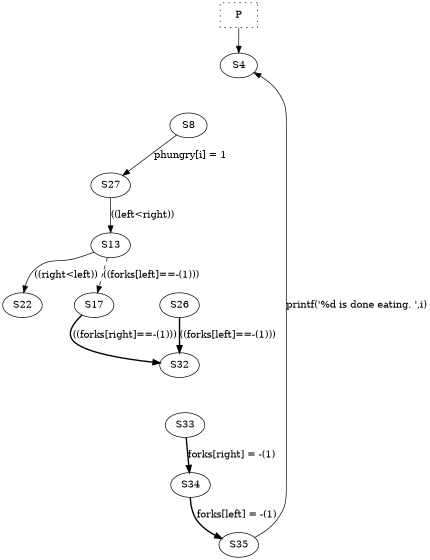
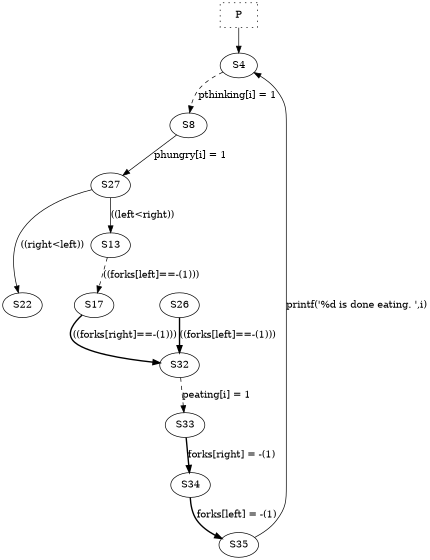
none -> (203, 85)
(54, 261) -> (30, 221)
none -> (182, 392)
